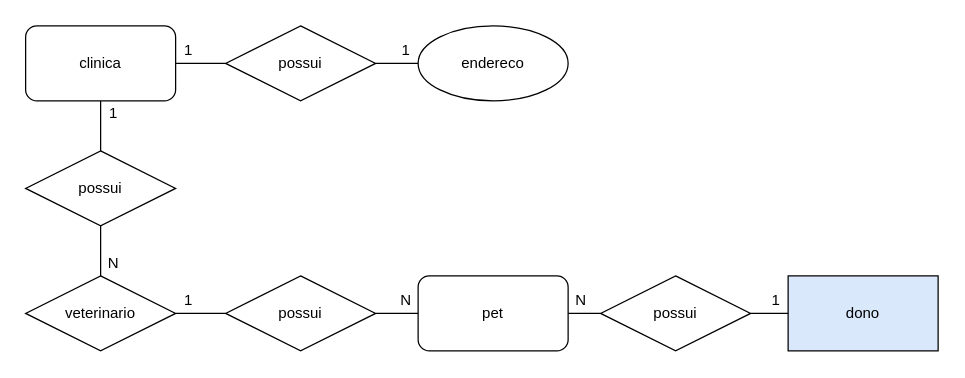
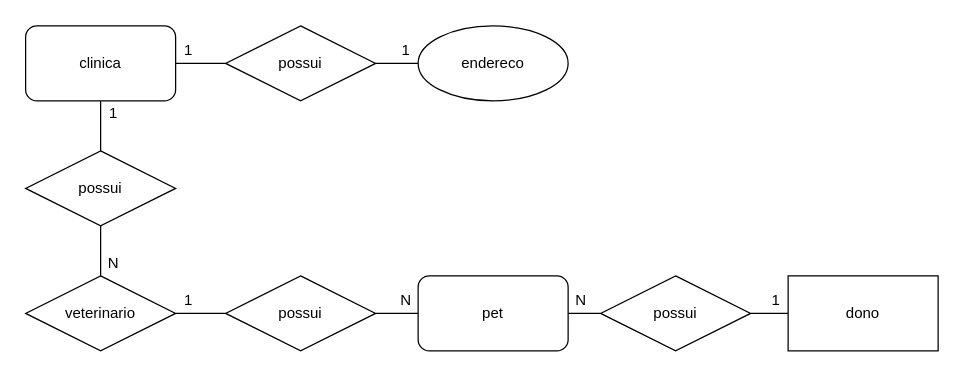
(863, 313) -> (863, 313)
